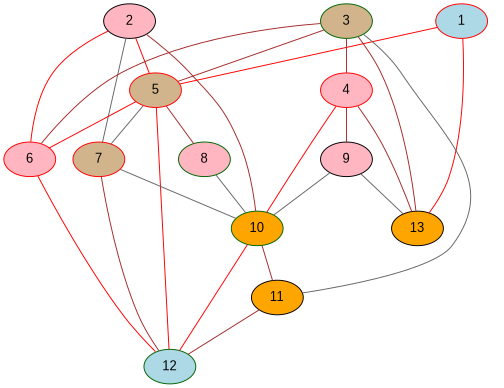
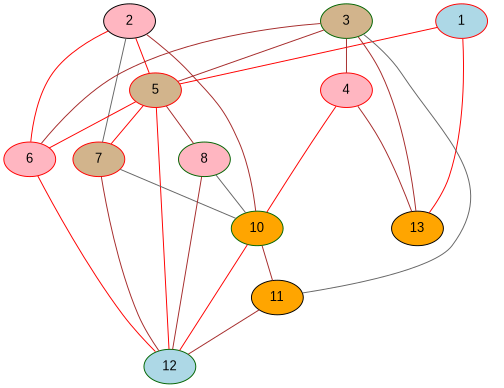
(127, 125) -> (127, 125)
(346, 159) -> none
none -> (187, 263)
